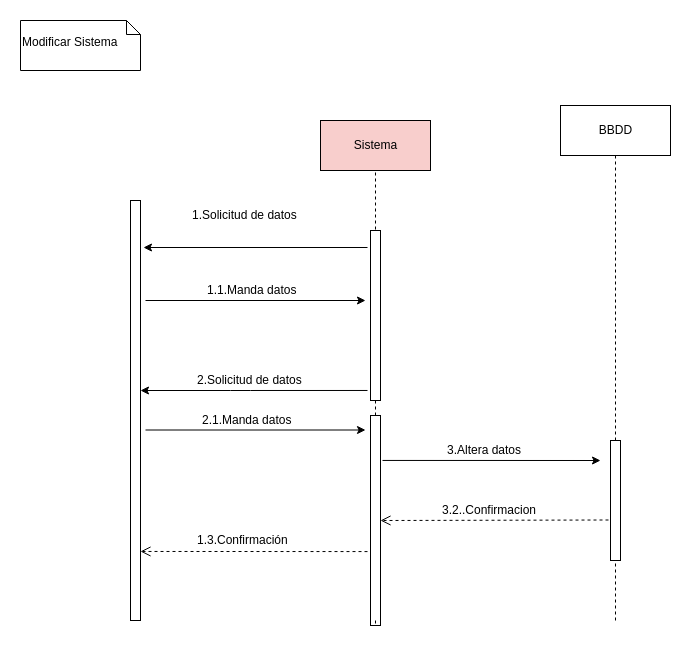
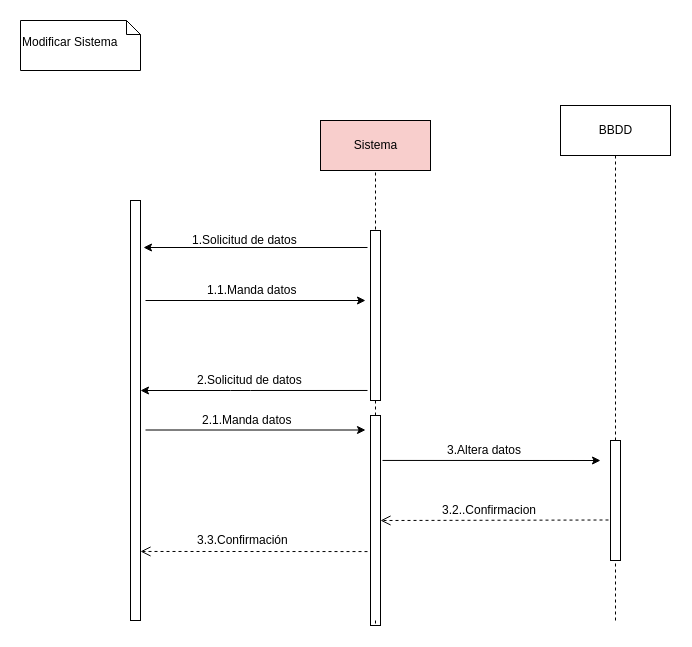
(256, 216) -> (256, 241)
(245, 541) -> (245, 541)
